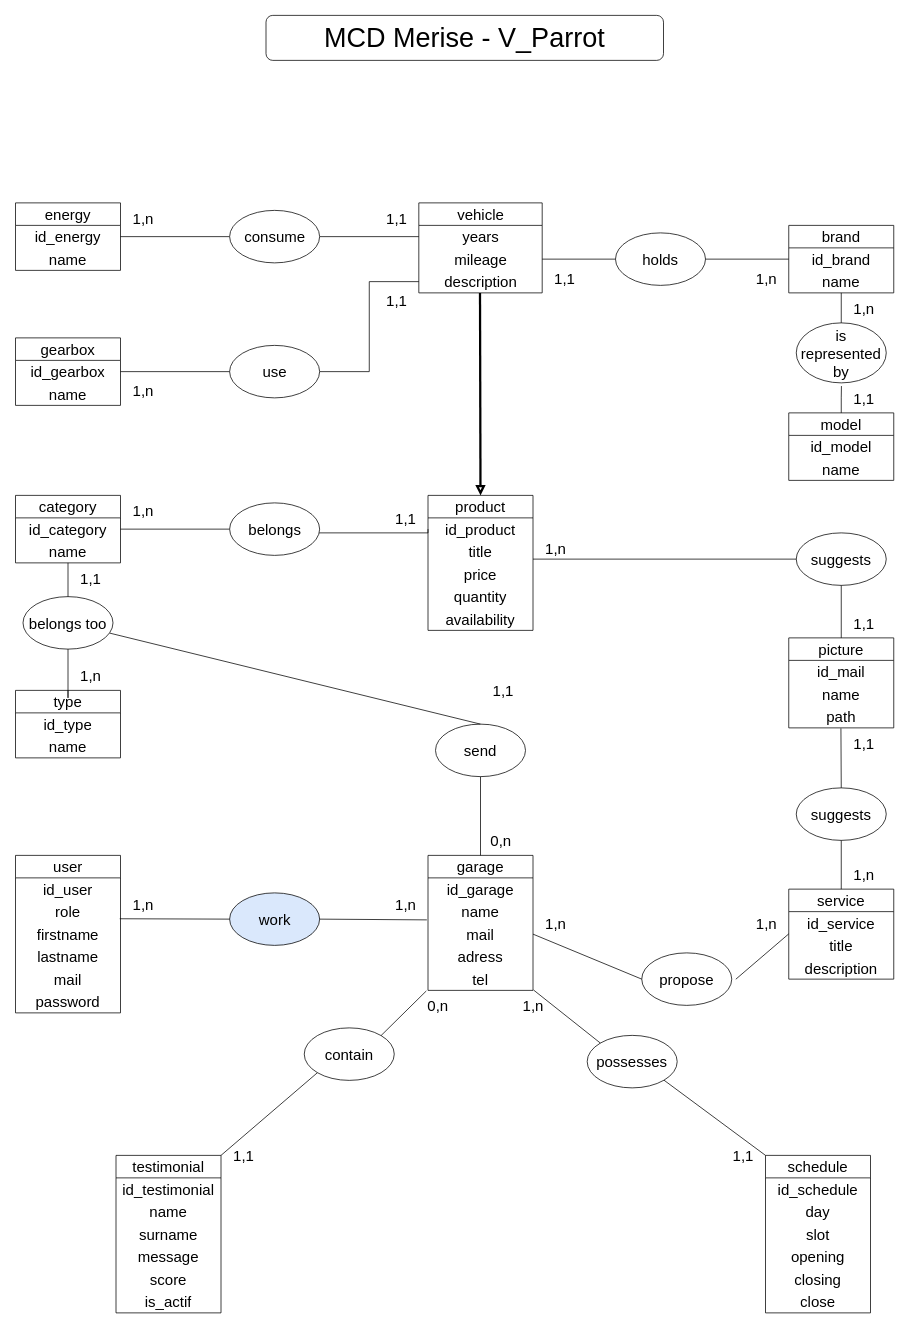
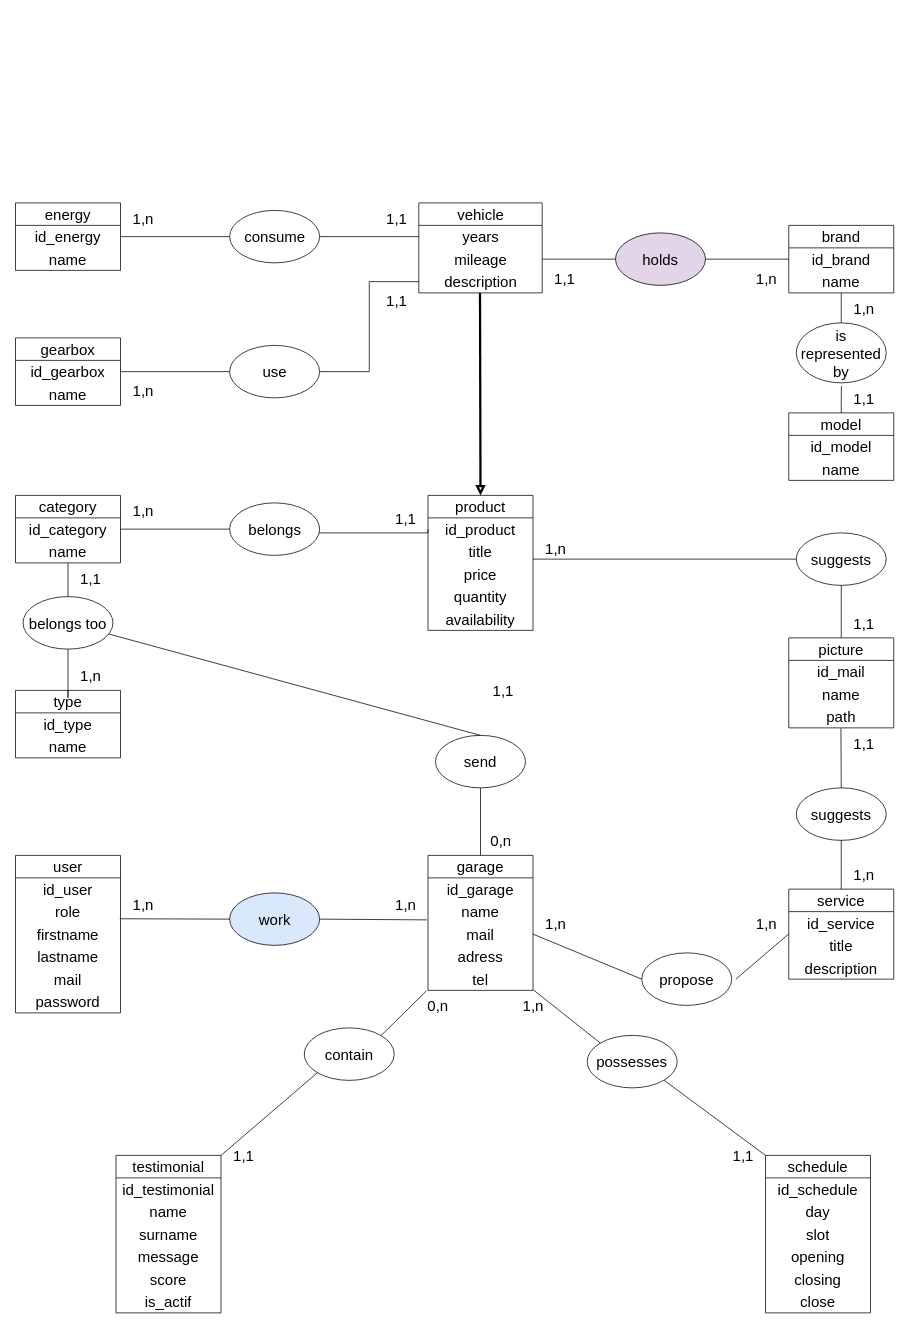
(465, 38) -> none
(660, 259) -> (660, 259)
(480, 750) -> (480, 762)
